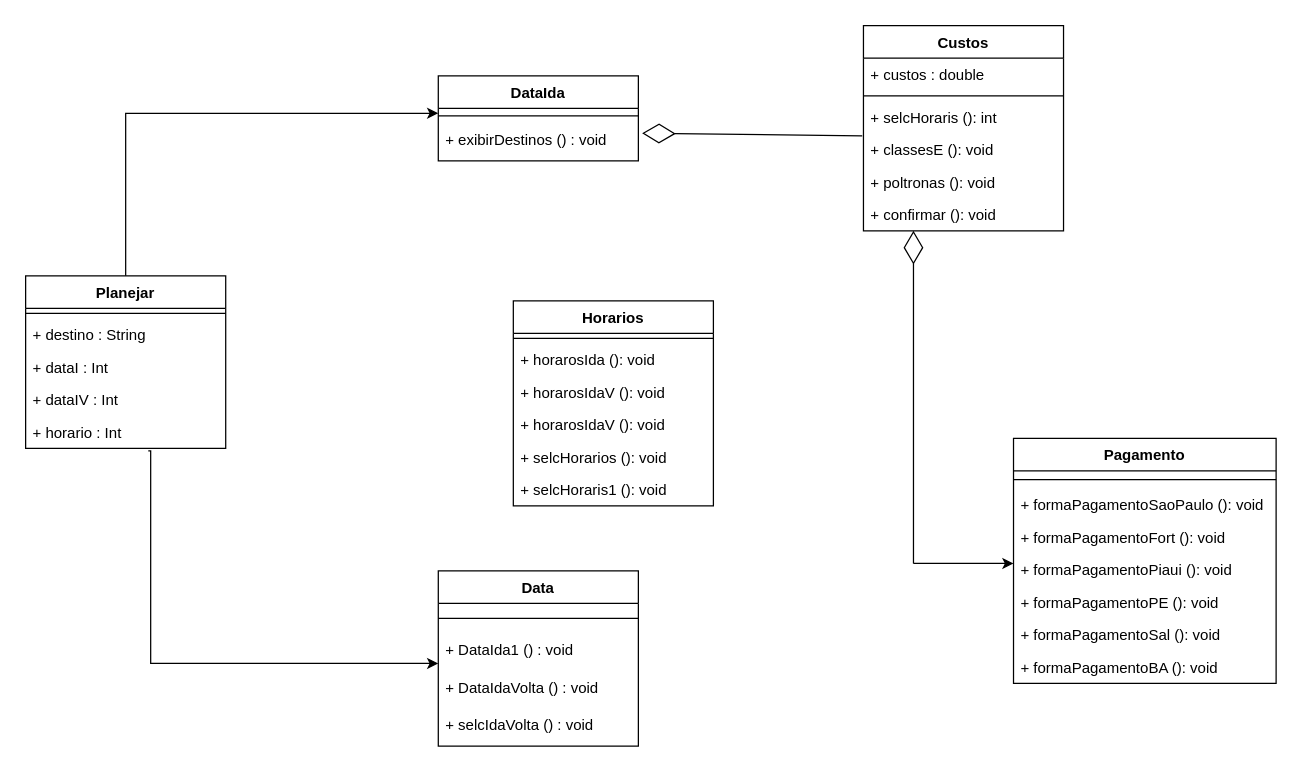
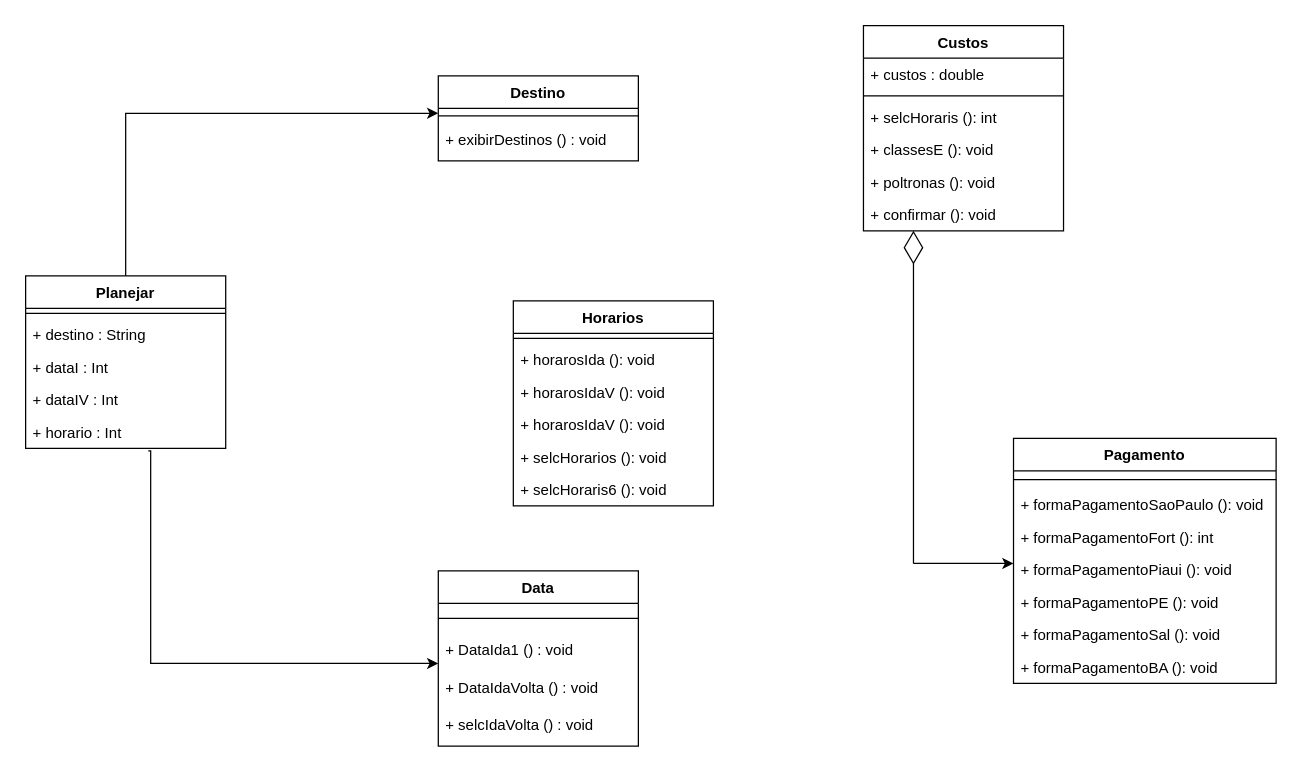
(538, 93) -> (538, 93)
(768, 135) -> none
(603, 490) -> (603, 490)
(1132, 538) -> (1128, 538)
